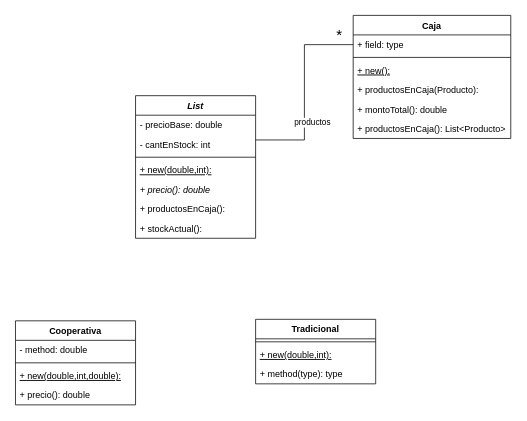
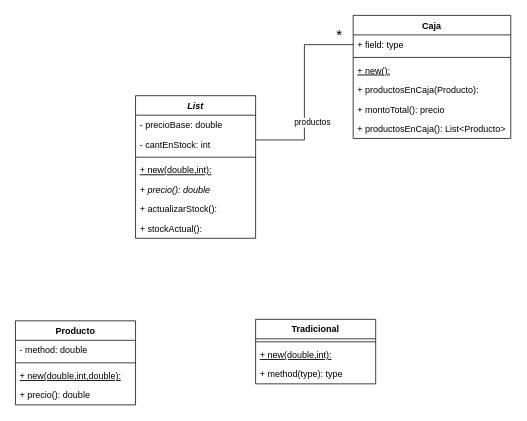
(407, 110) -> (407, 110)
(188, 209) -> (185, 209)
(75, 331) -> (75, 331)
